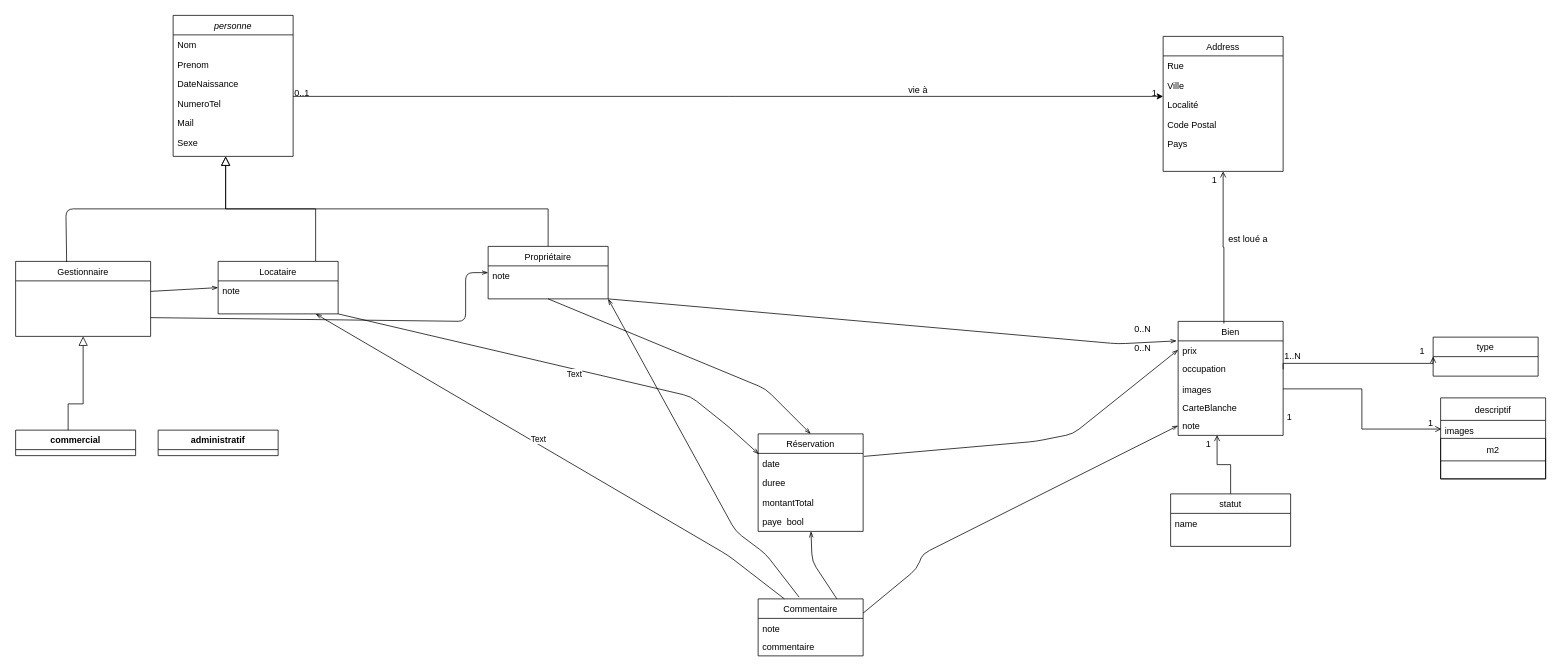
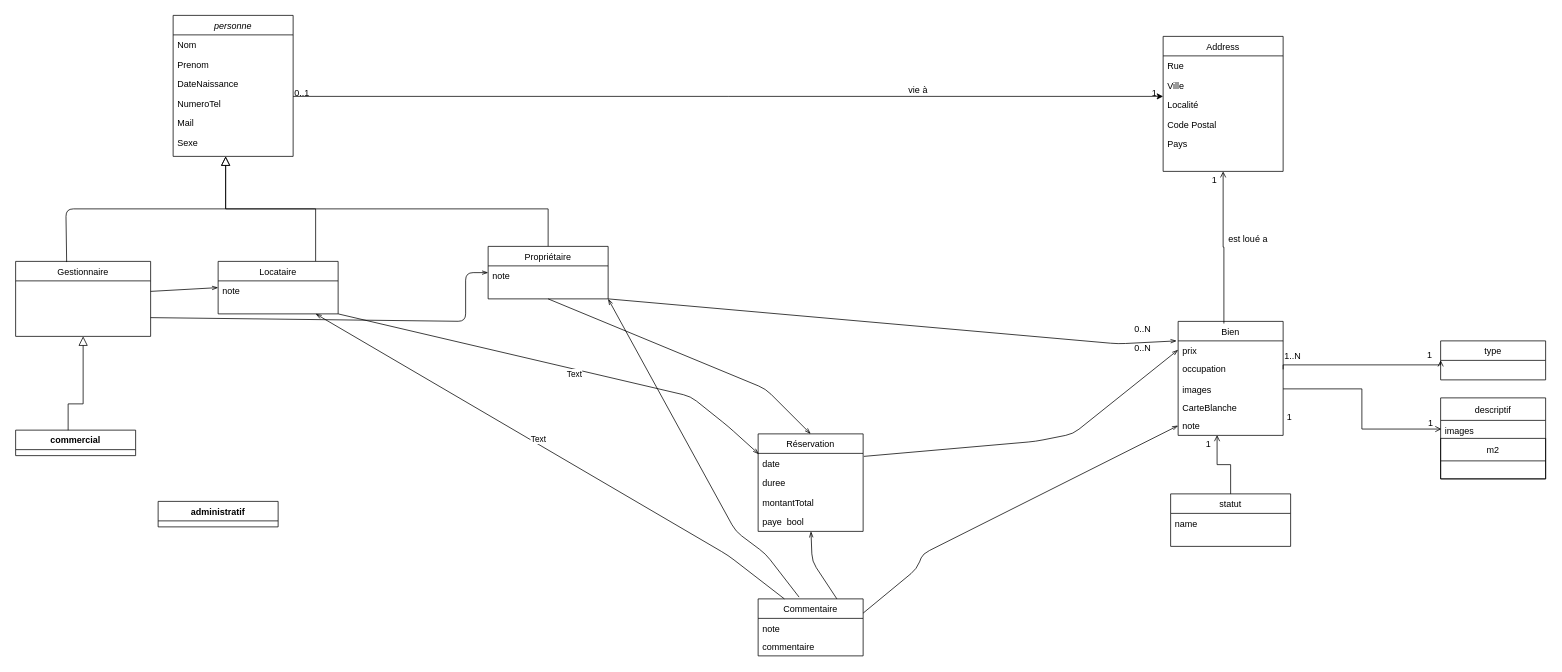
(1485, 357) -> (1493, 360)
(1373, 370) -> (1373, 370)
(218, 443) -> (218, 514)
